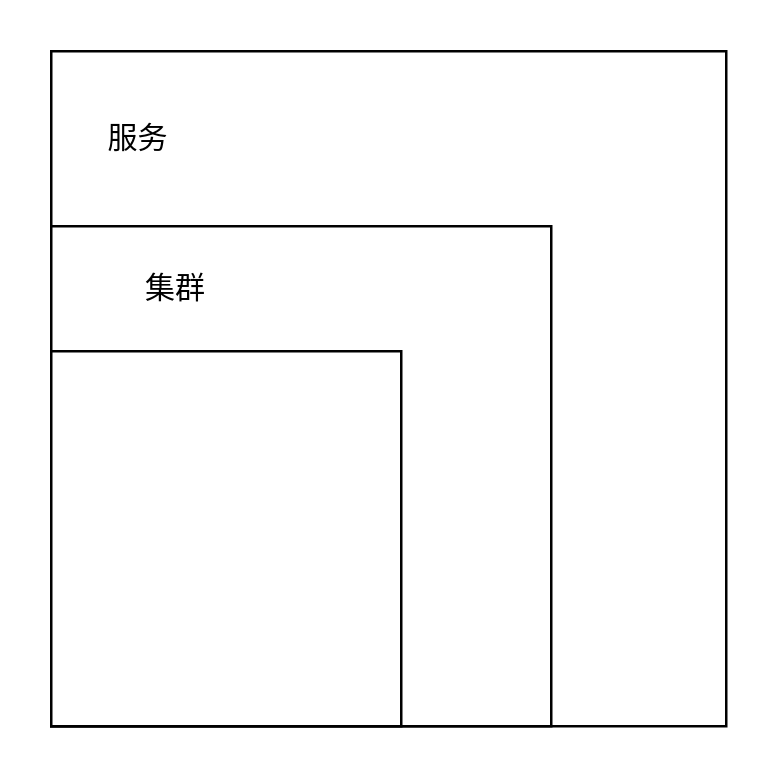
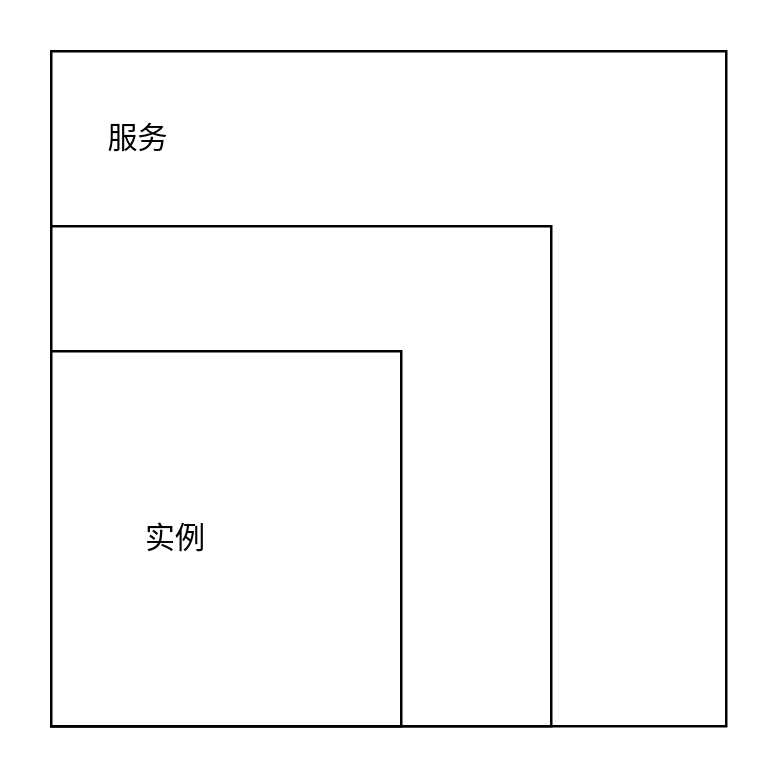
(176, 289) -> none
none -> (176, 539)
